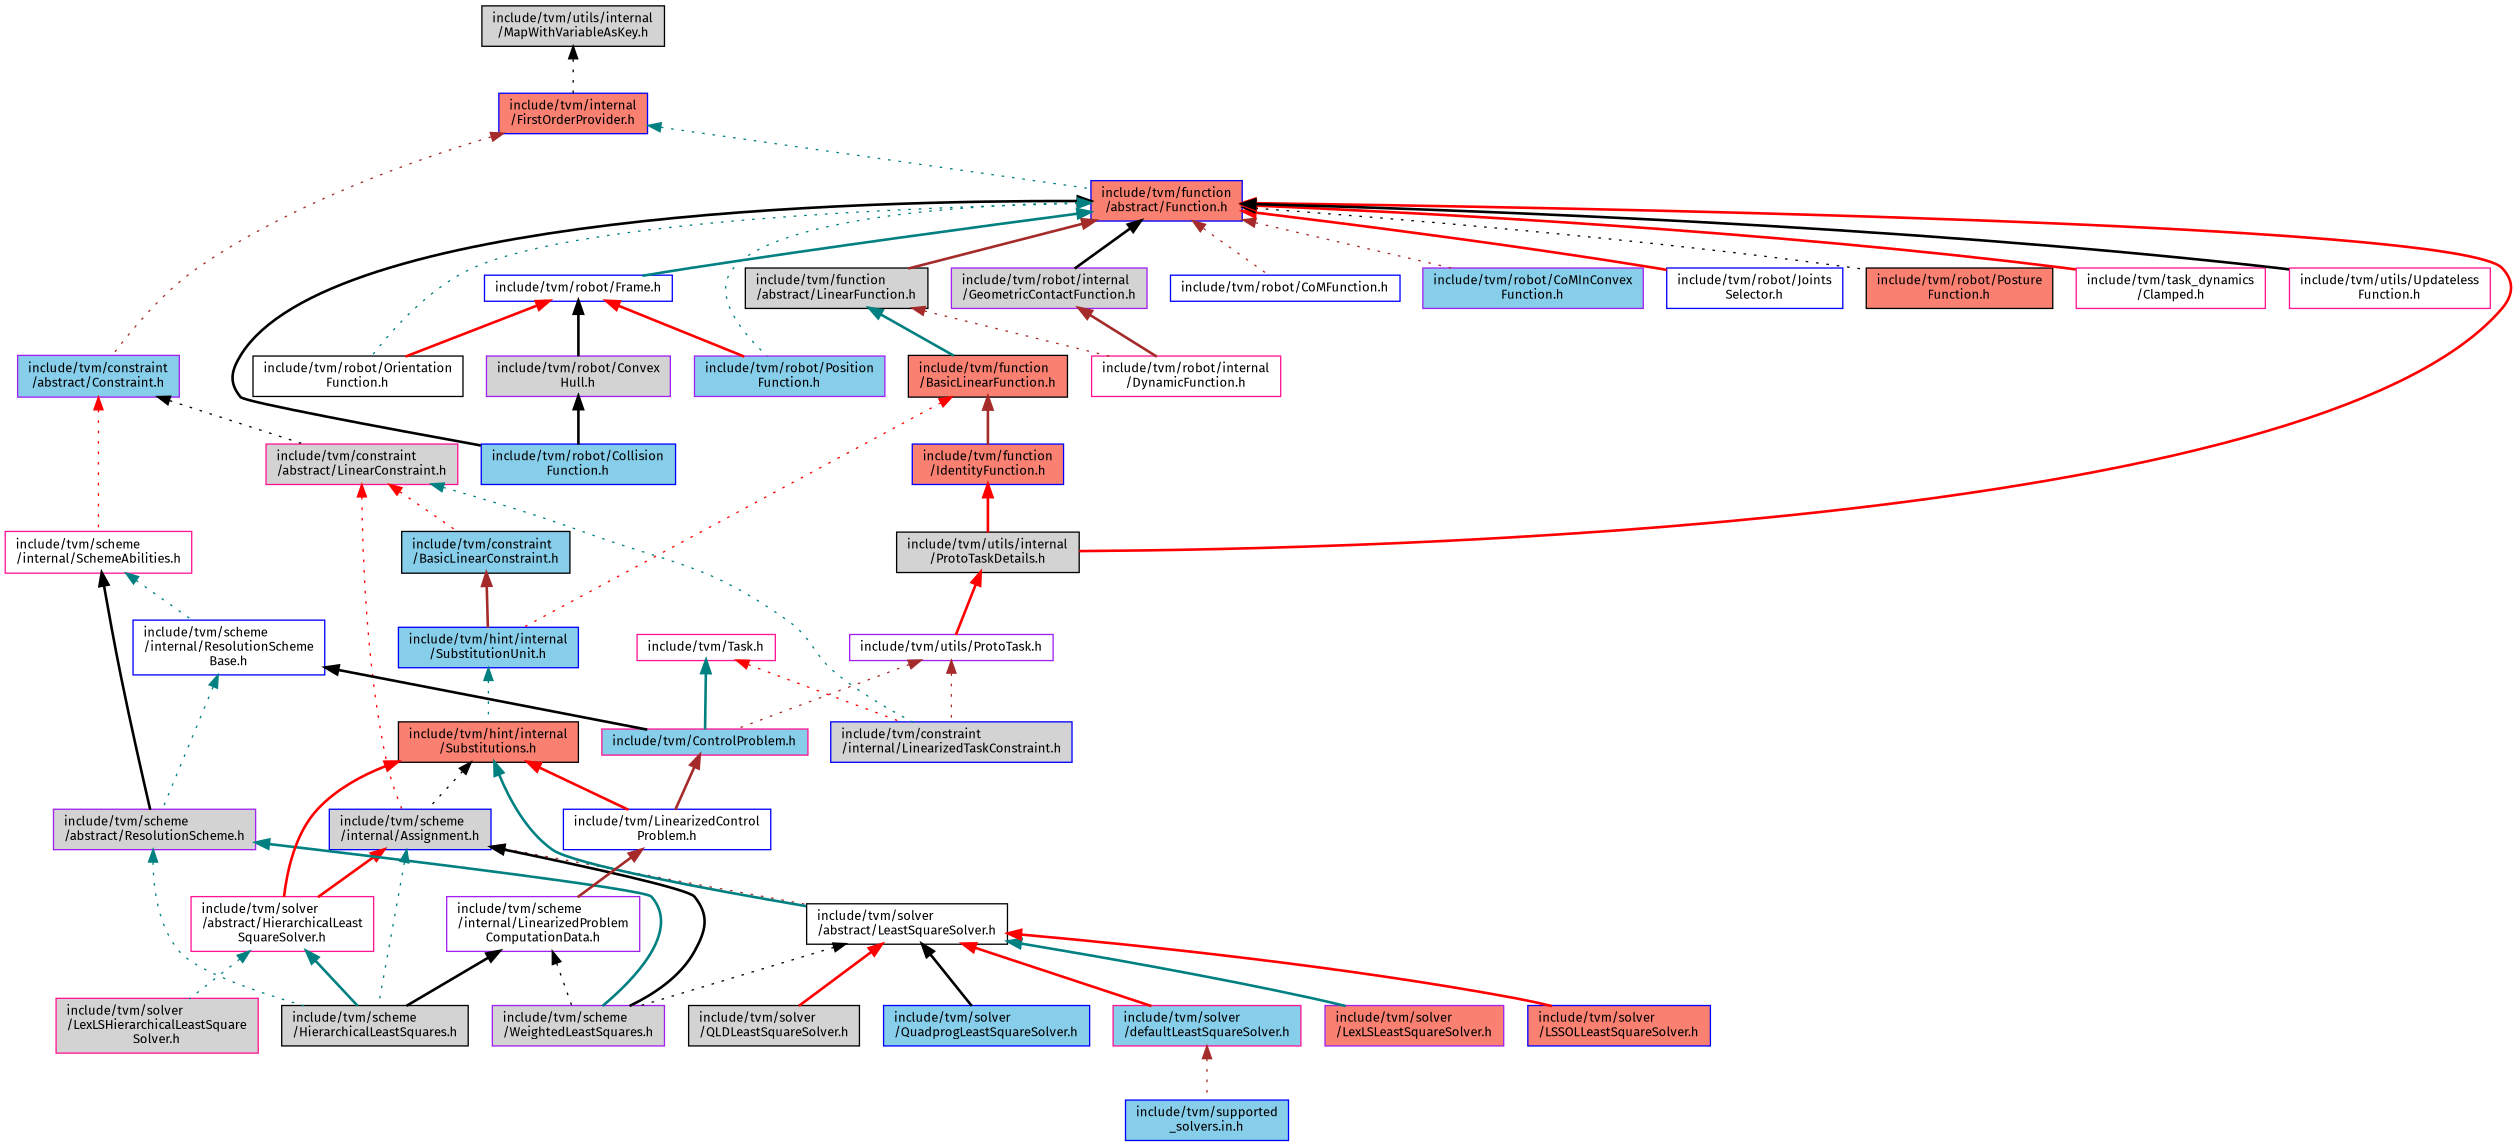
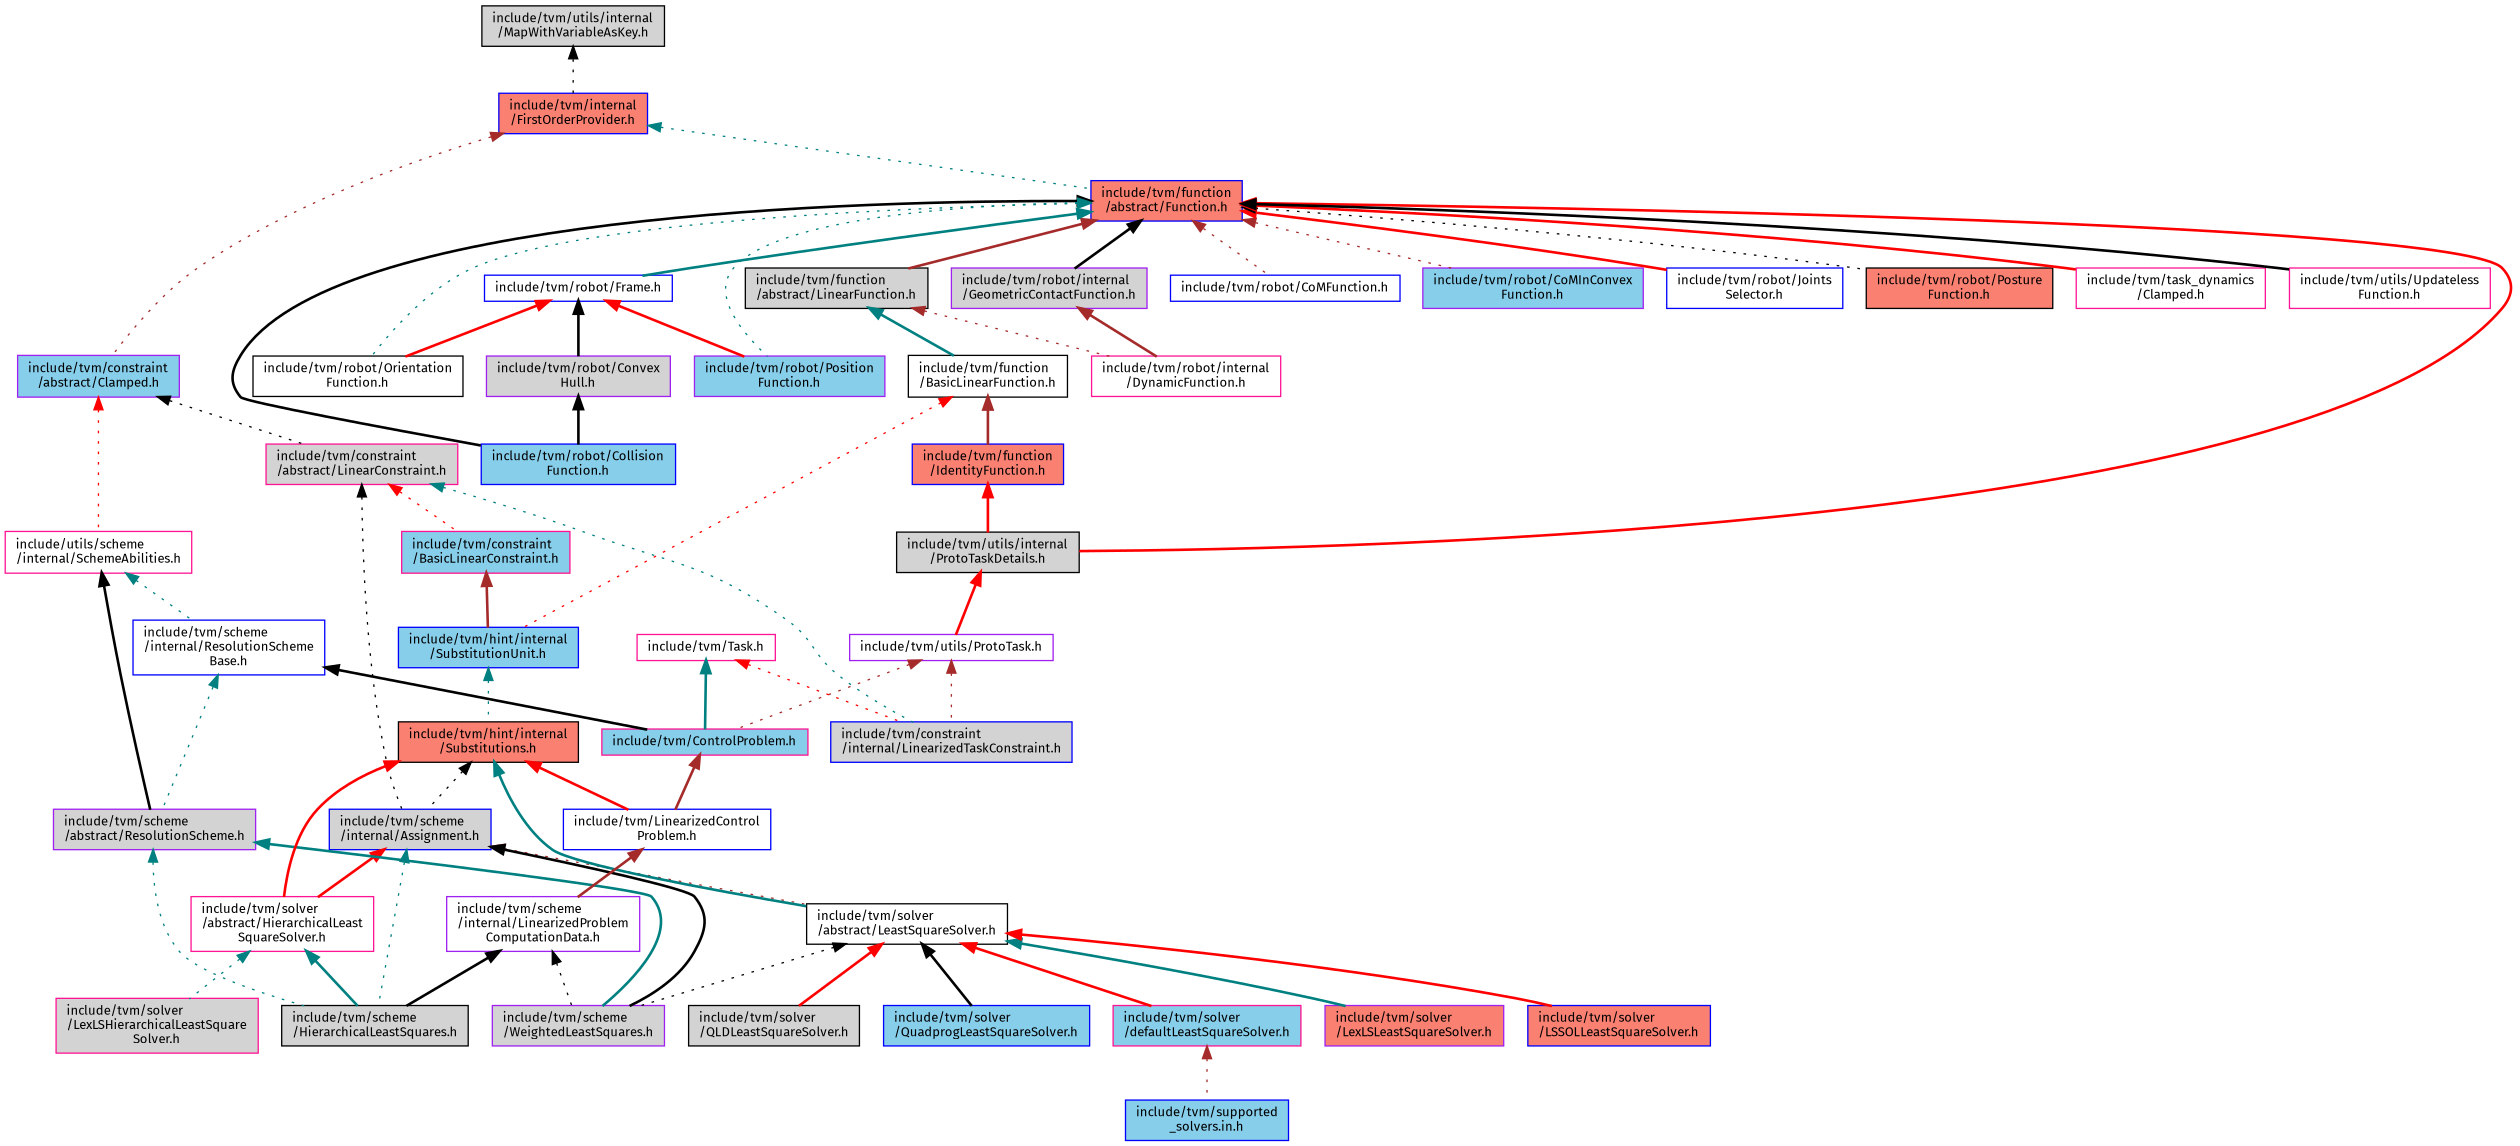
(98, 376) -> (98, 376)
(988, 376) -> (988, 376)
(98, 552) -> (98, 552)
(486, 552) -> (486, 552)
(370, 655) -> (370, 655)
